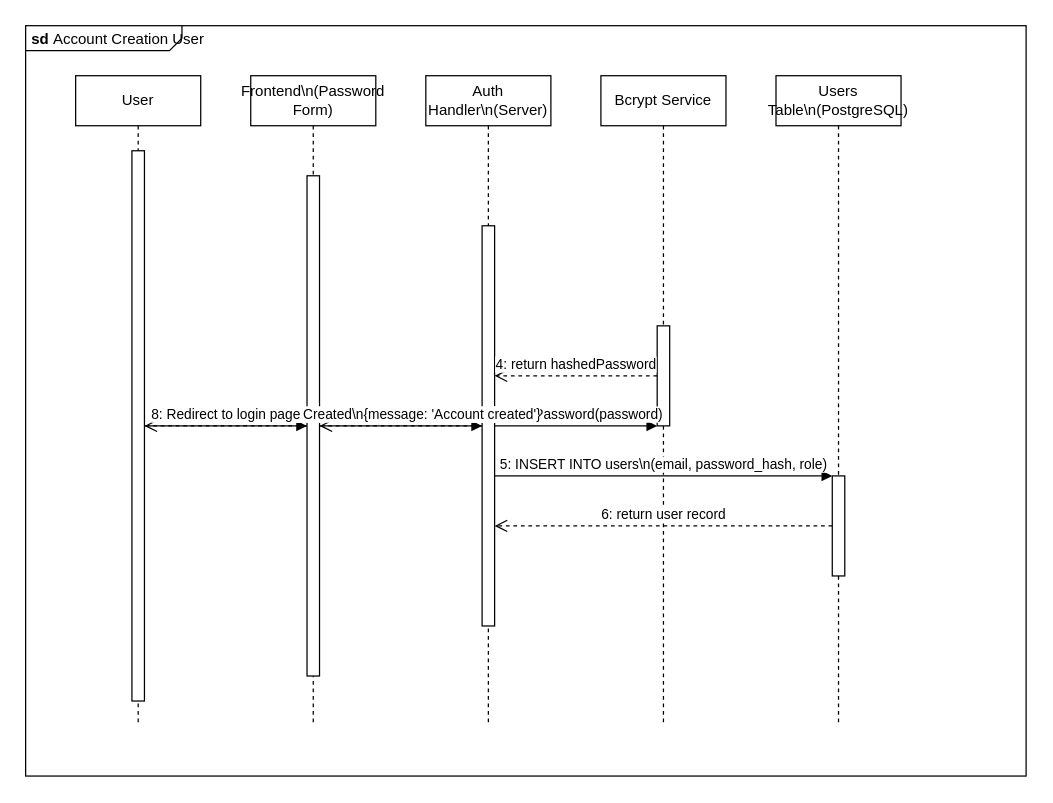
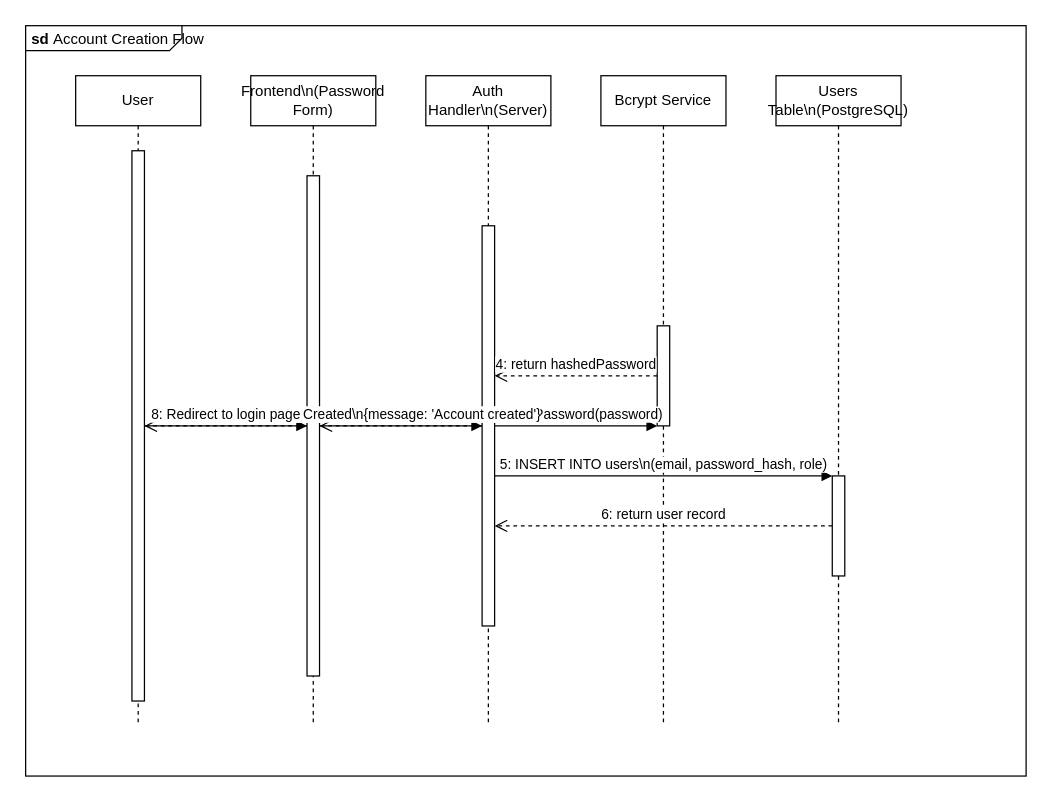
(121, 35) -> (119, 35)
